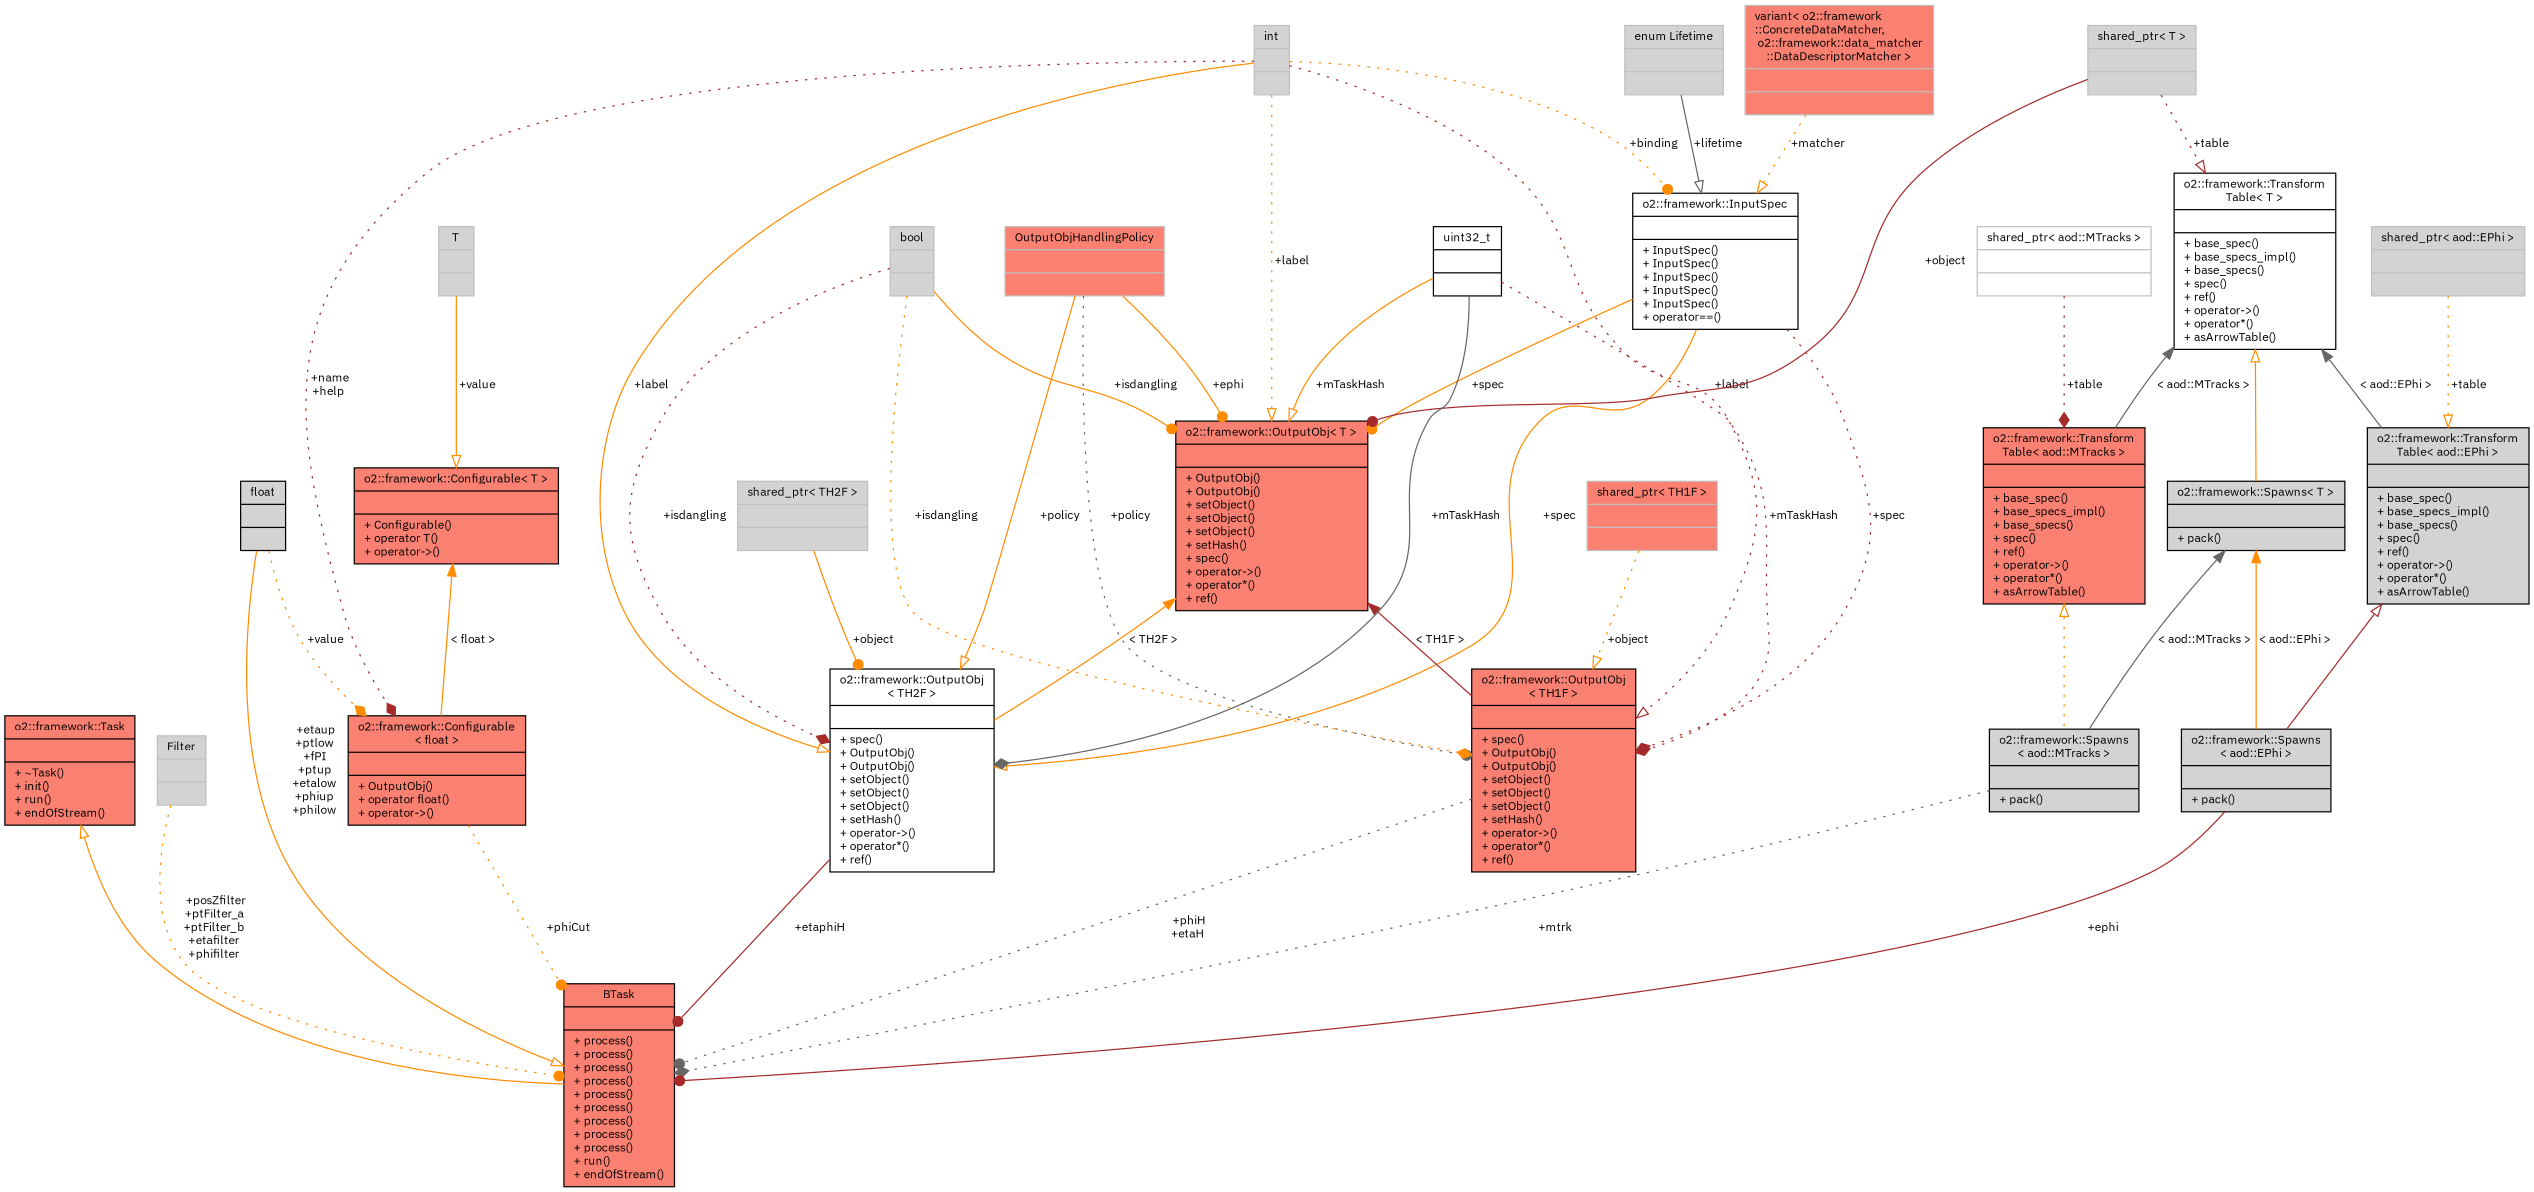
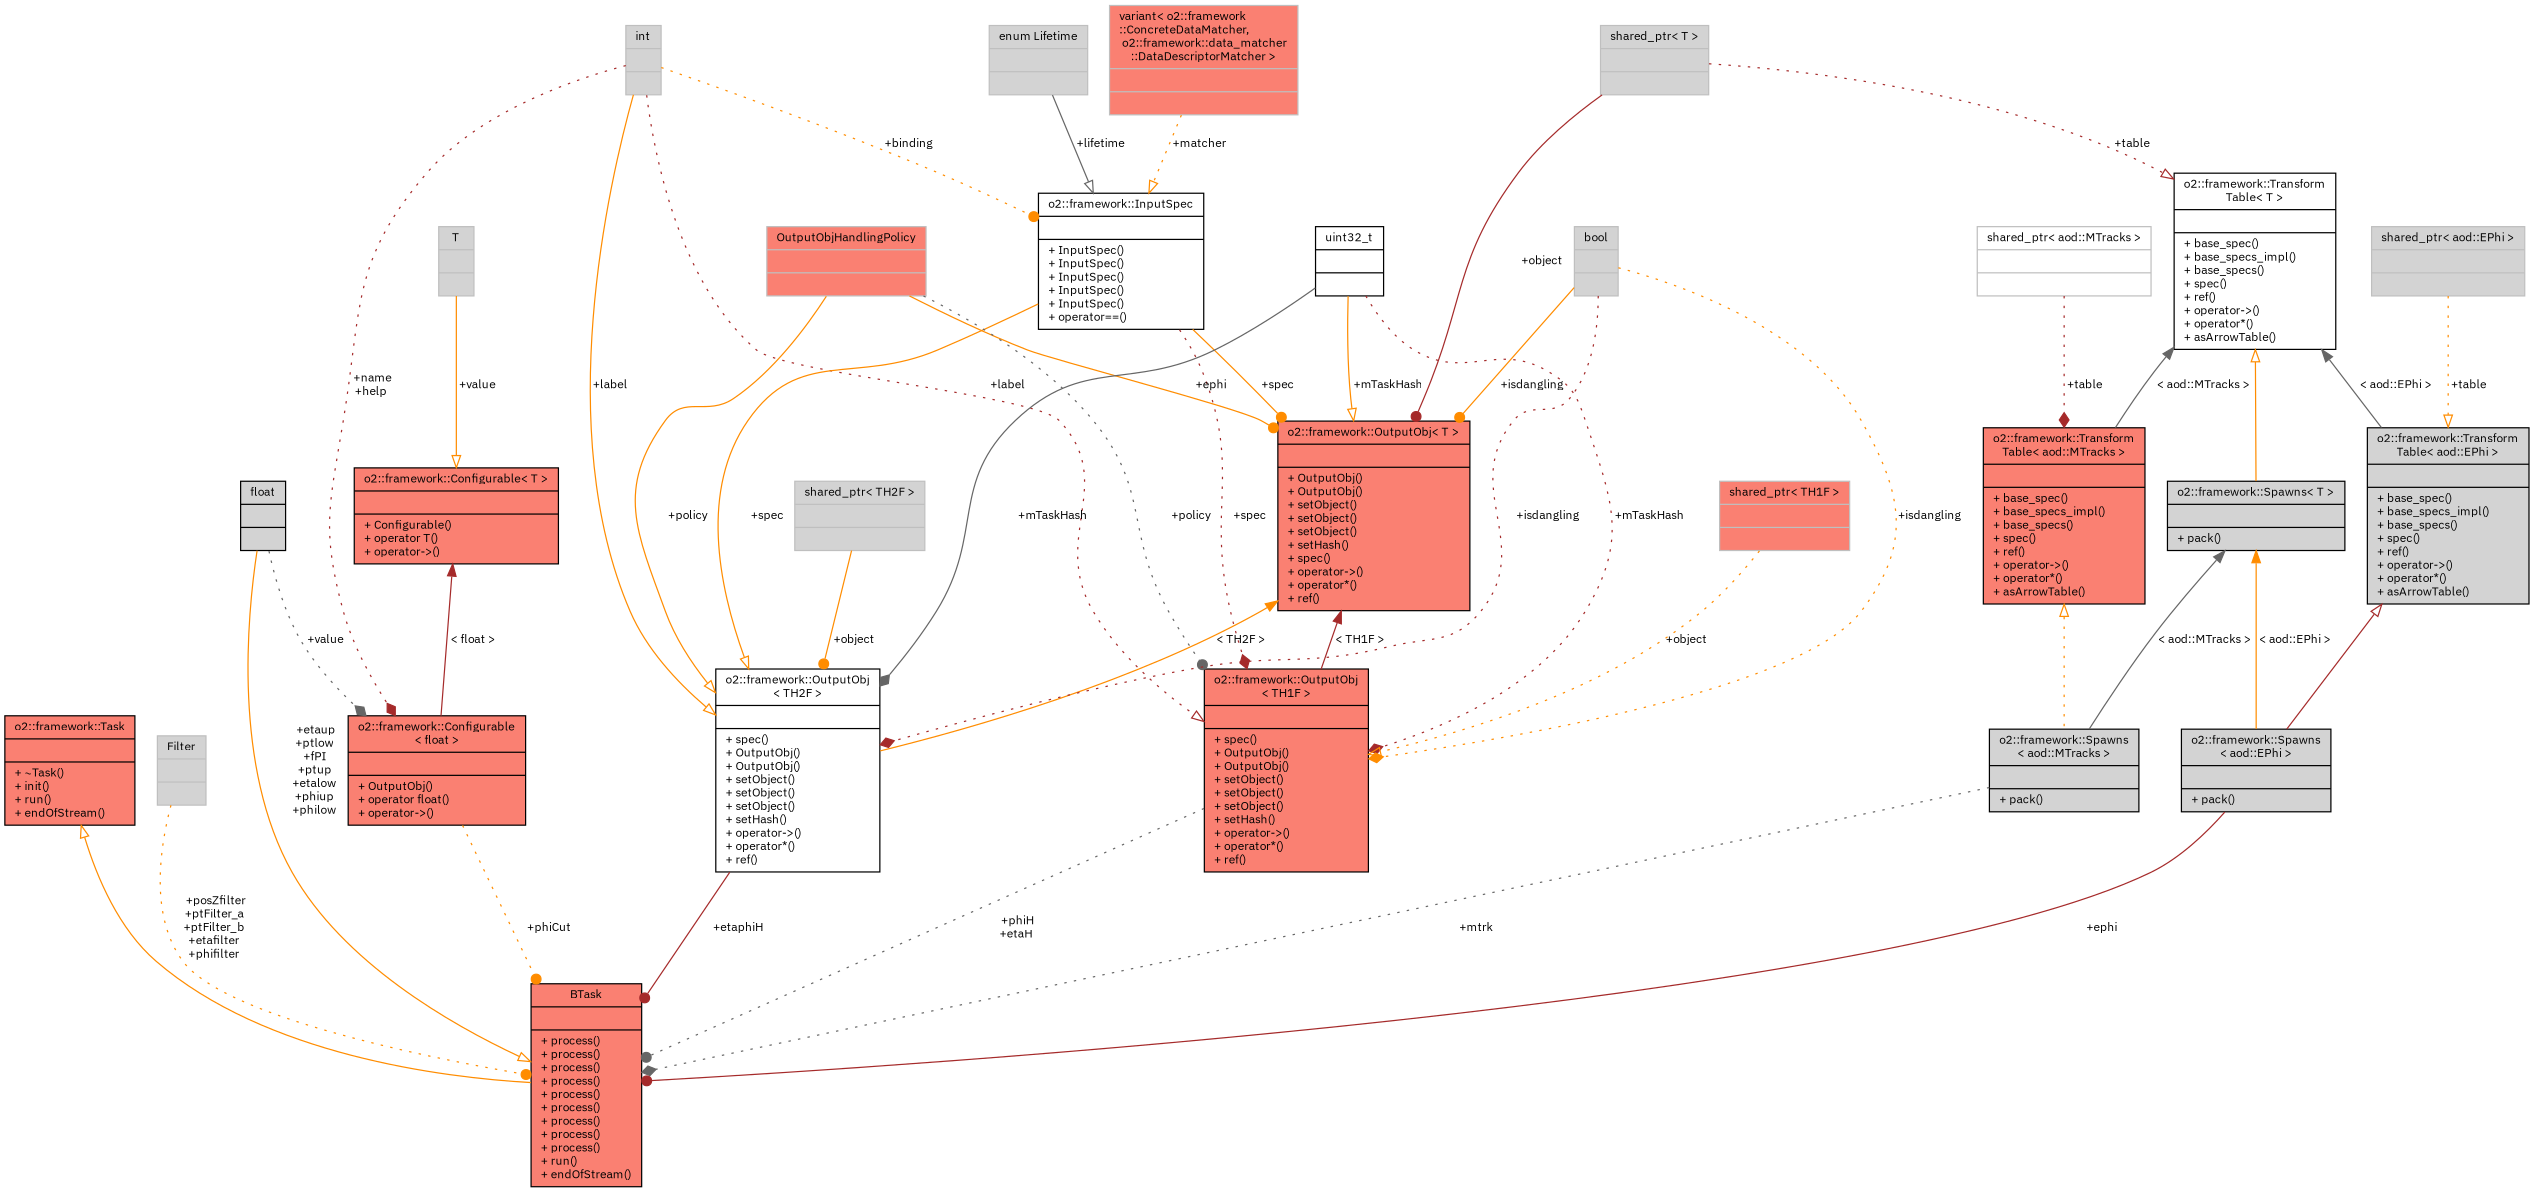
(1272, 252) -> none
(298, 636) -> (298, 636)
(446, 646) -> (446, 646)
